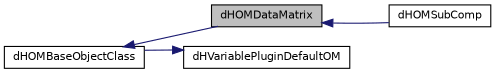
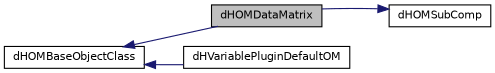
(361, 23) -> (350, 8)
(159, 50) -> (170, 65)
